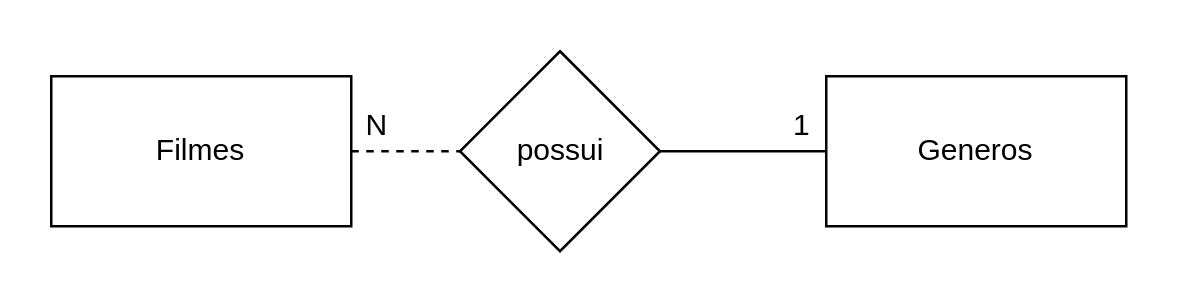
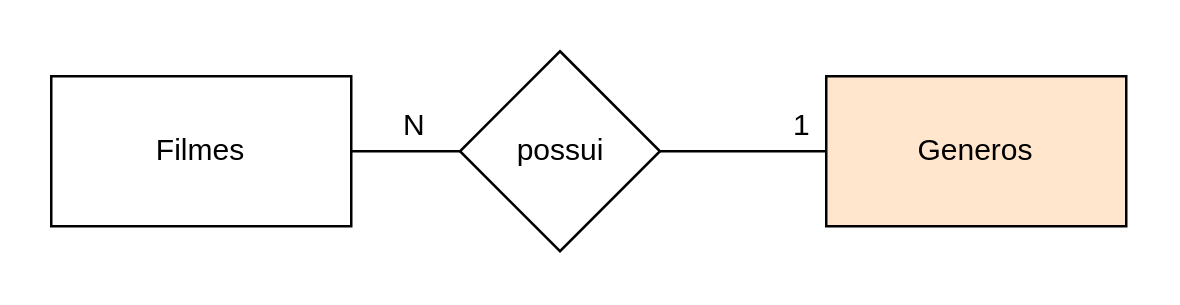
(376, 126) -> (414, 126)
(407, 151) -> (407, 151)
(976, 151) -> (976, 151)
